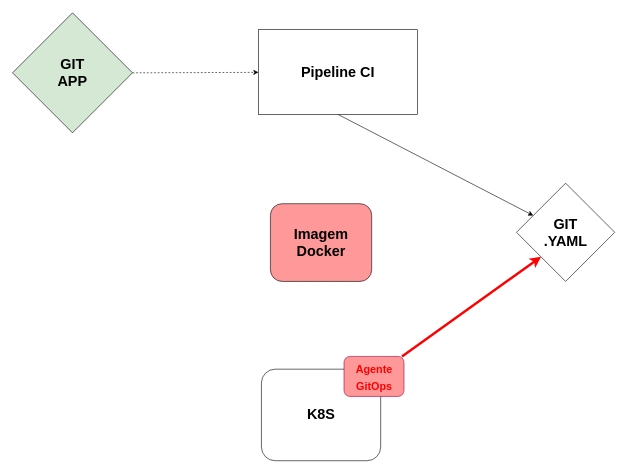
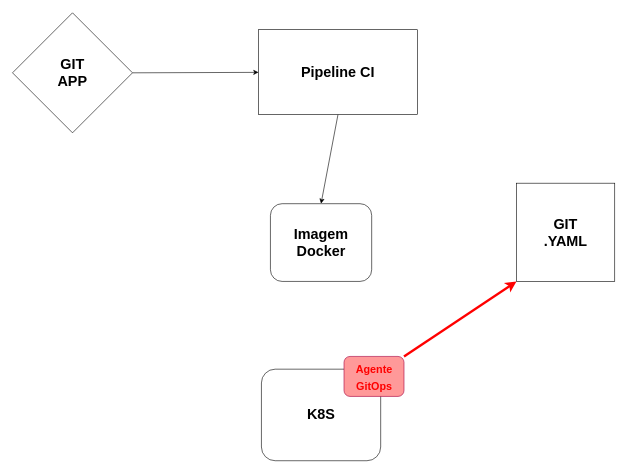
(72, 73) -> (72, 73)
(193, 73) -> (193, 73)
(365, 129) -> (330, 157)
(565, 232) -> (565, 232)
(321, 243) -> (321, 243)
